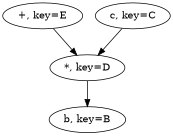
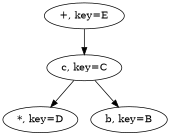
(63, 39) -> (84, 38)
(87, 90) -> (104, 91)
